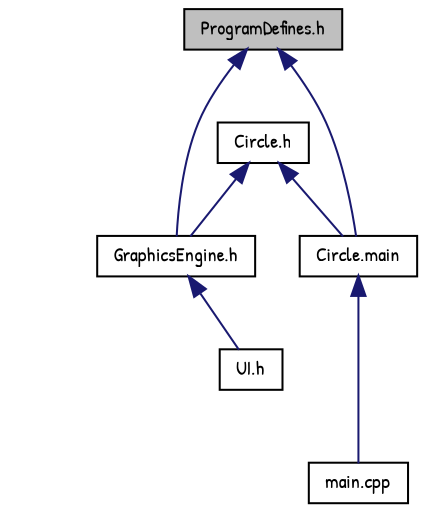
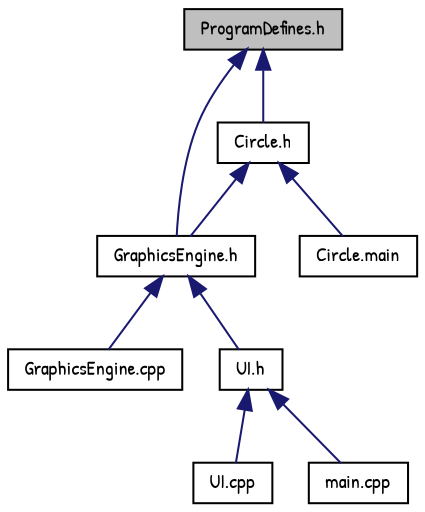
(335, 146) -> (263, 97)
none -> (95, 370)
(358, 380) -> (312, 434)
none -> (233, 483)
